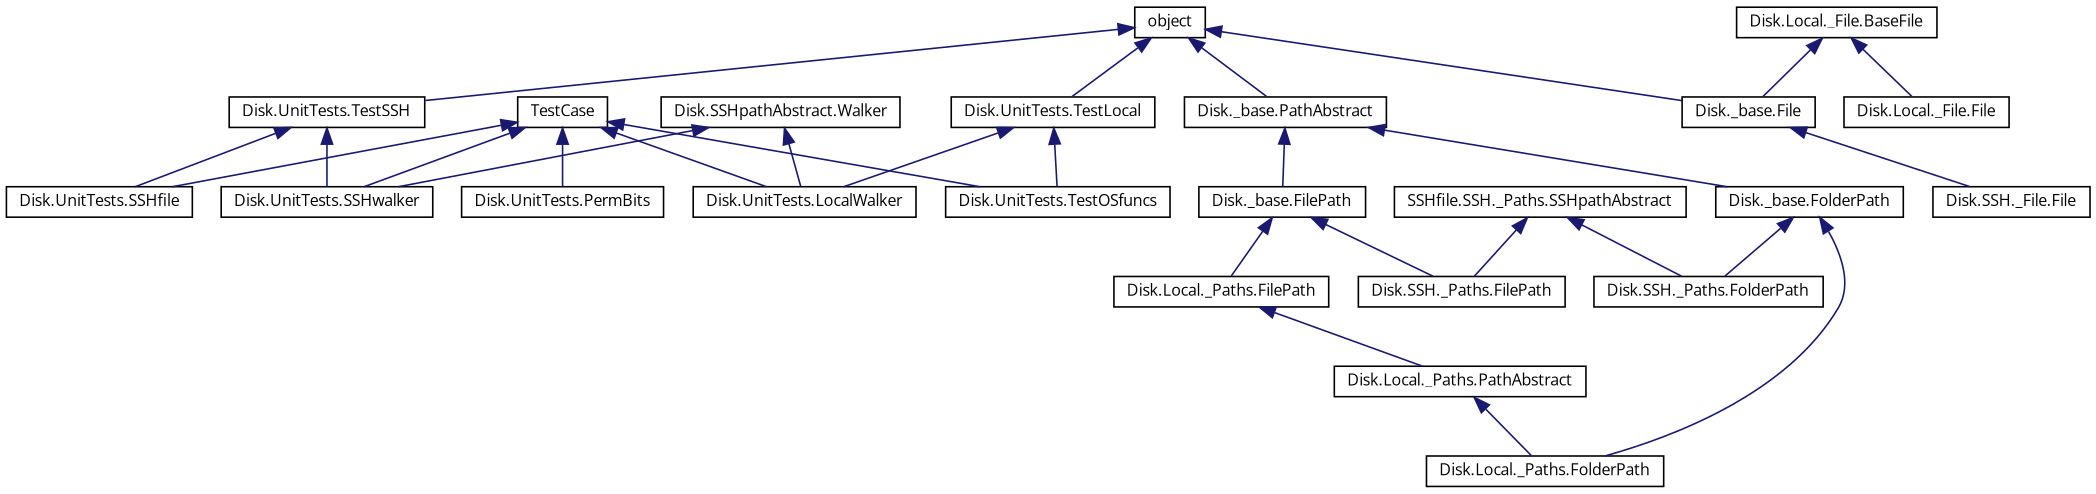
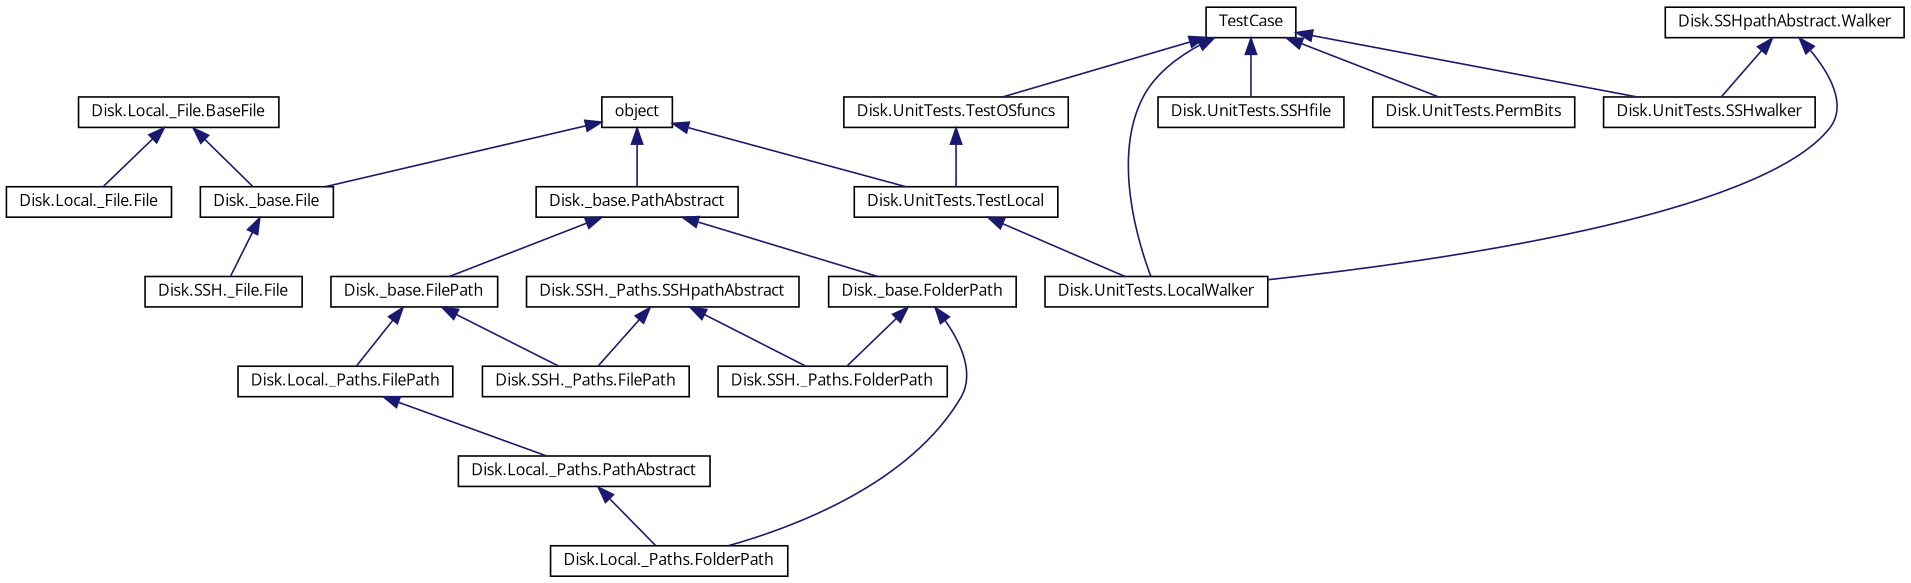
(327, 112) -> none
(1056, 165) -> (956, 165)
(1540, 202) -> (663, 292)
